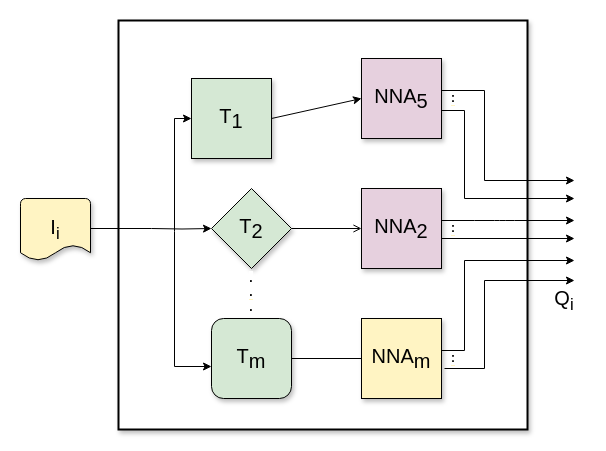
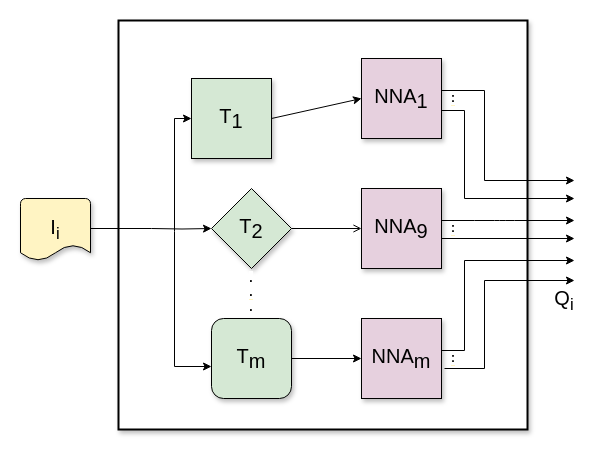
(402, 99) -> (402, 99)
(402, 229) -> (402, 229)
(356, 359) -> (353, 359)
(402, 359) -> (402, 359)
